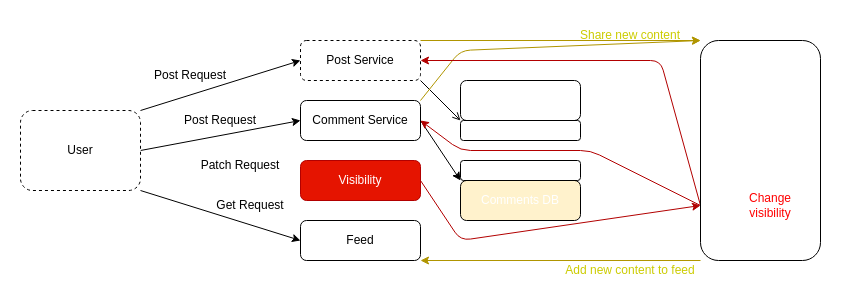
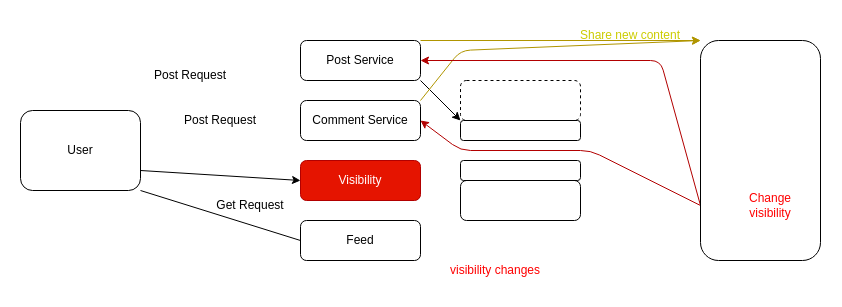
(361, 61) -> (361, 61)
(217, 87) -> none
(521, 101) -> (521, 101)
(456, 116) -> (455, 115)
(217, 136) -> none
(440, 150) -> none
(81, 151) -> (81, 151)
(241, 166) -> none
none -> (217, 175)
(521, 201) -> (521, 201)
(547, 228) -> none
(293, 238) -> (296, 239)
(564, 261) -> none
none -> (496, 271)
(631, 271) -> none
